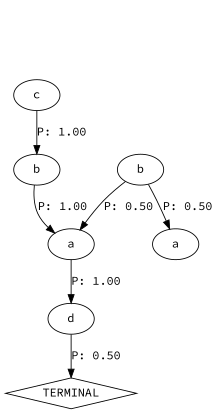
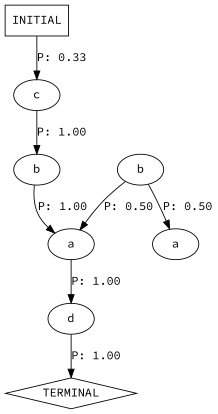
none -> (37, 21)
(96, 356) -> (96, 356)
